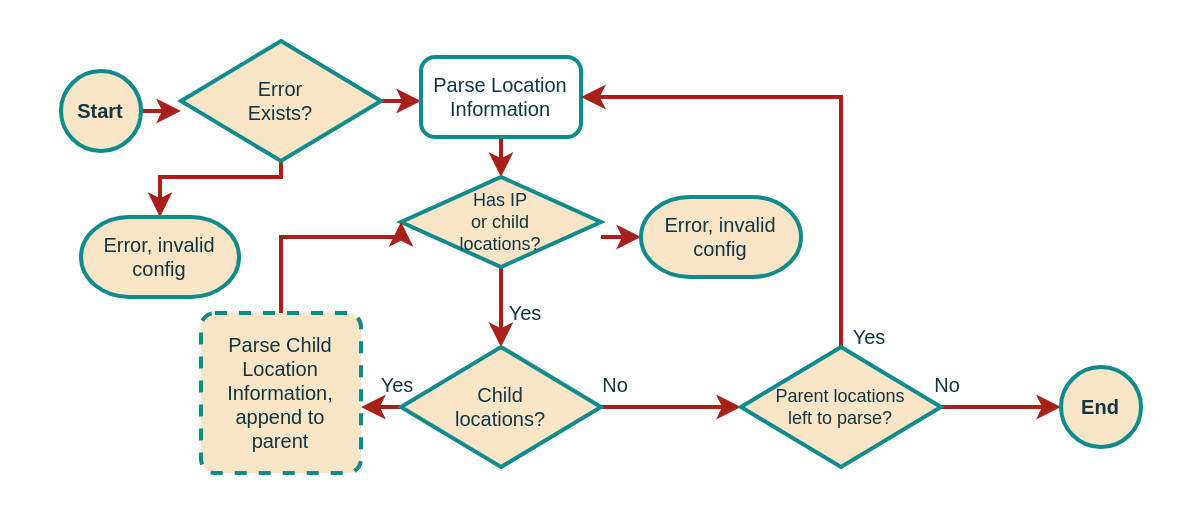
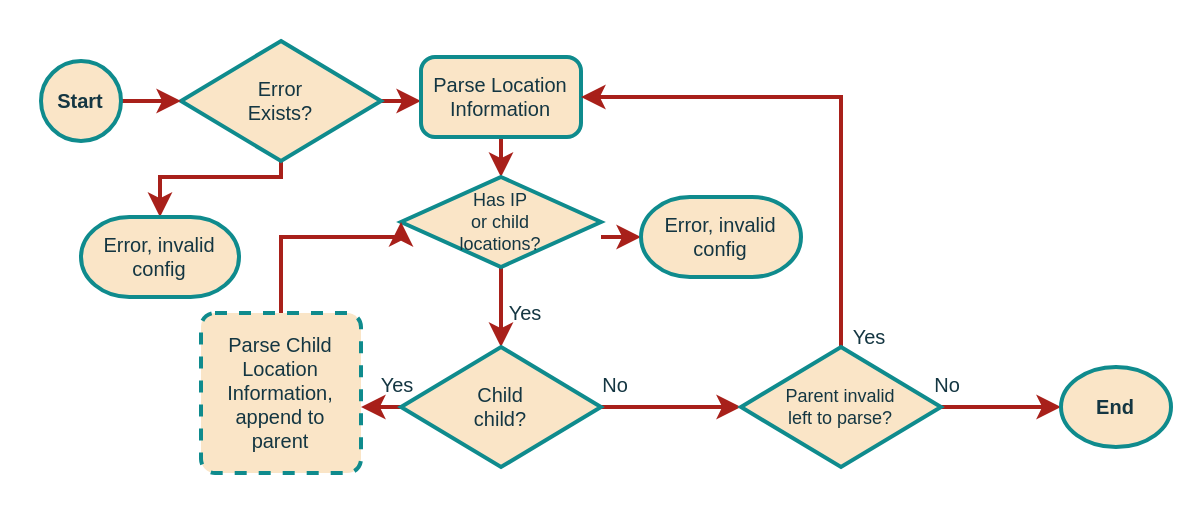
(501, 97) -> (501, 97)
(101, 111) -> (81, 101)
(501, 407) -> (501, 407)
(841, 407) -> (841, 407)
(1101, 407) -> (1116, 407)
